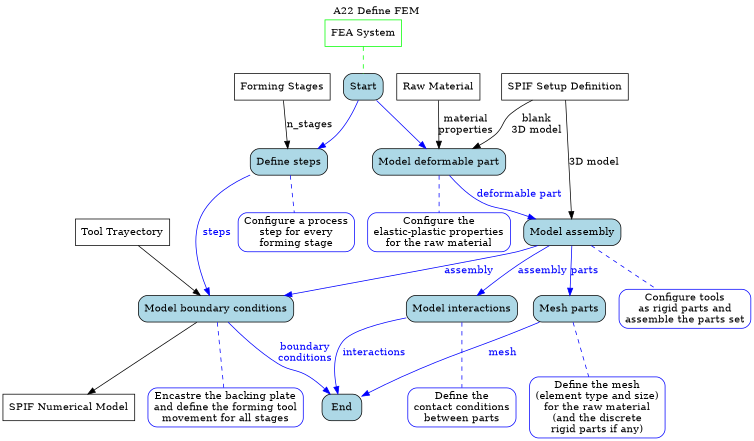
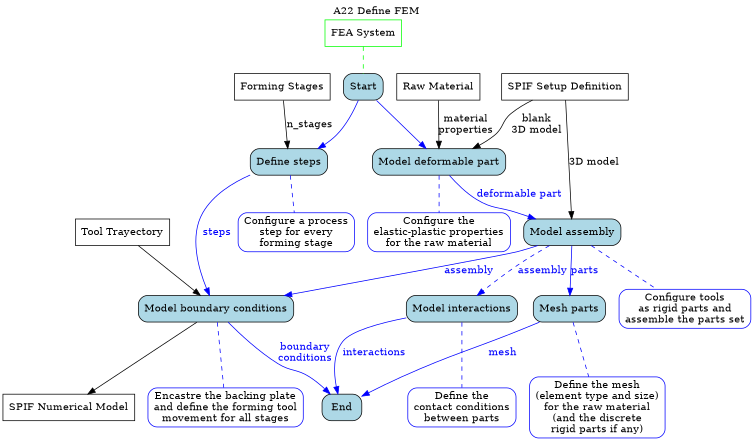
(515, 267) -> (515, 267)
